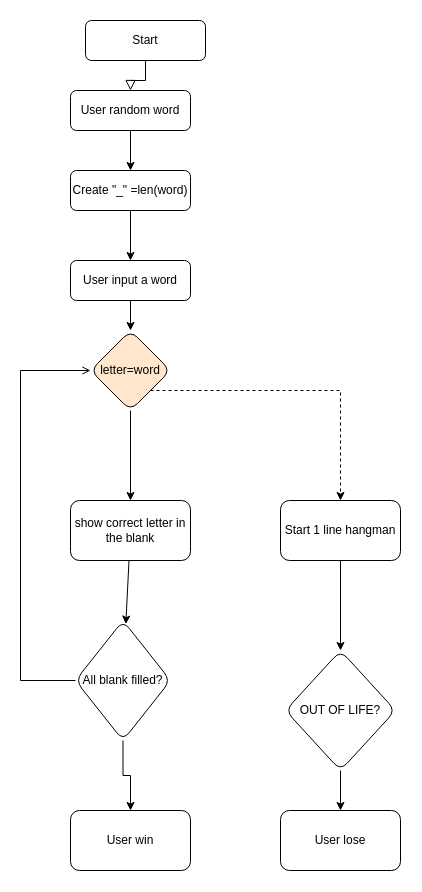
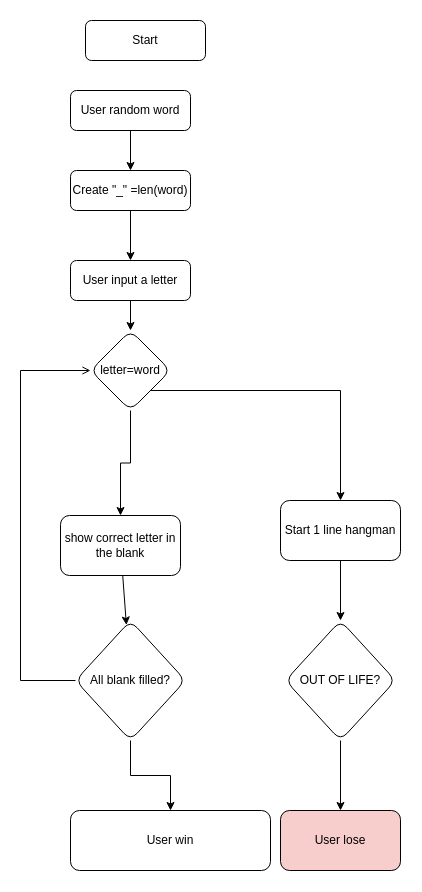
(146, 79) -> none
(131, 281) -> (131, 281)
(131, 371) -> (131, 371)
(298, 391) -> (298, 391)
(131, 531) -> (121, 546)
(123, 681) -> (131, 681)
(341, 711) -> (341, 681)
(131, 841) -> (171, 841)
(341, 841) -> (341, 841)
